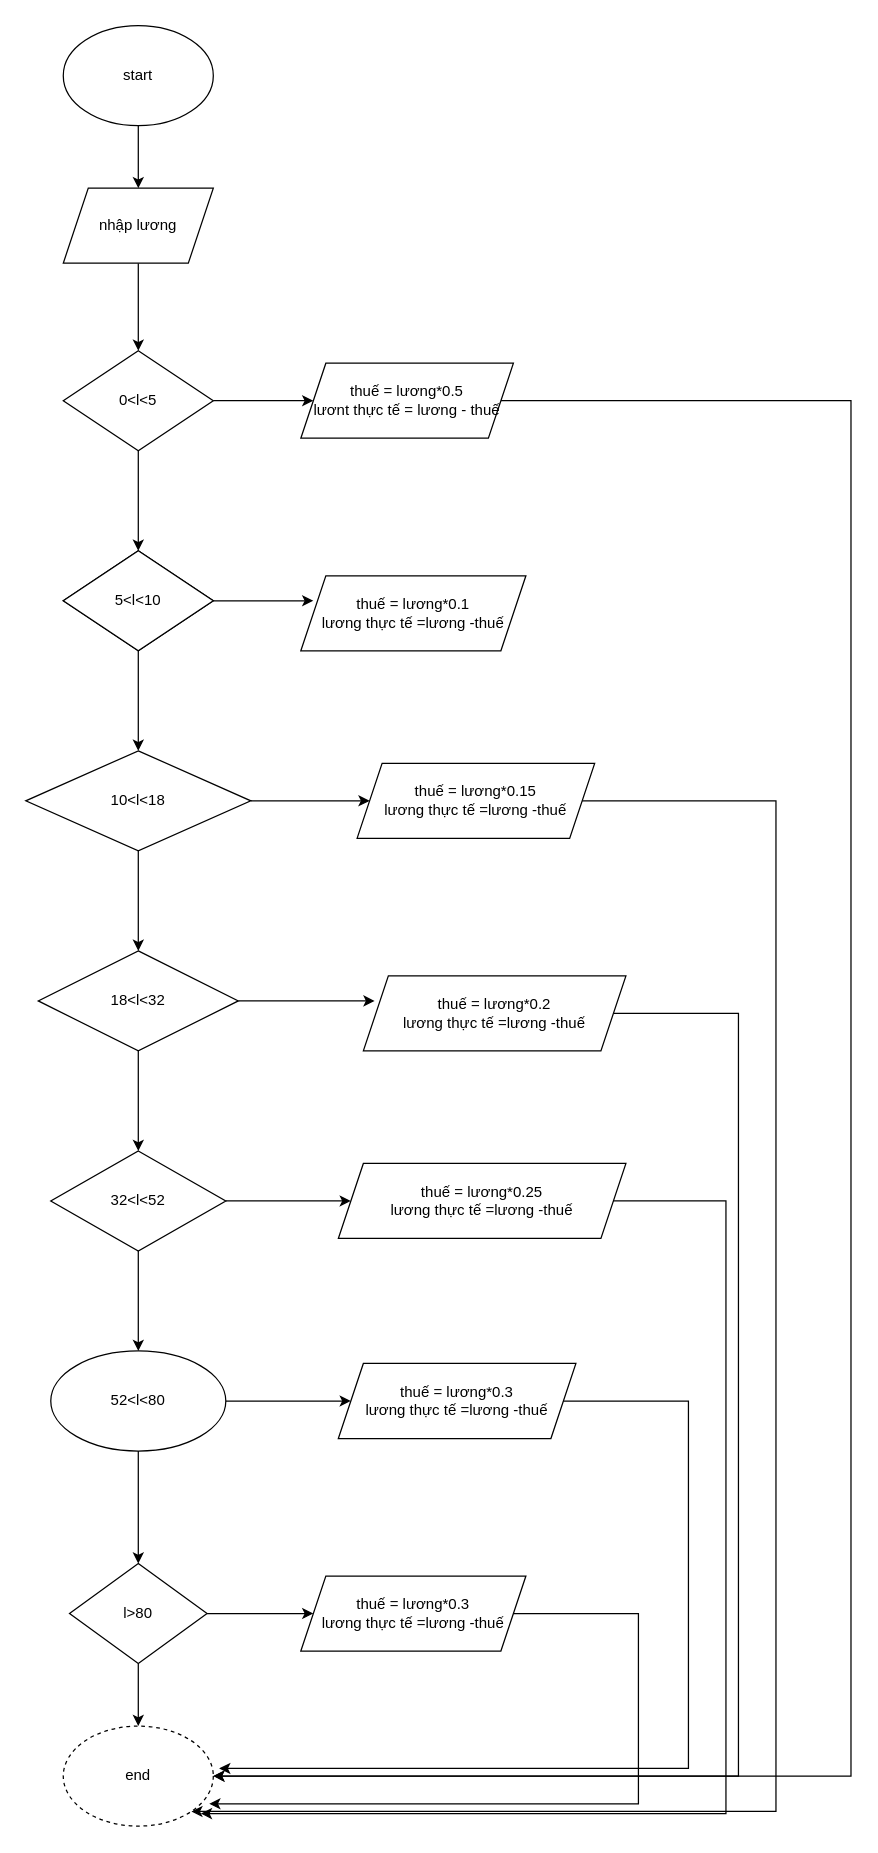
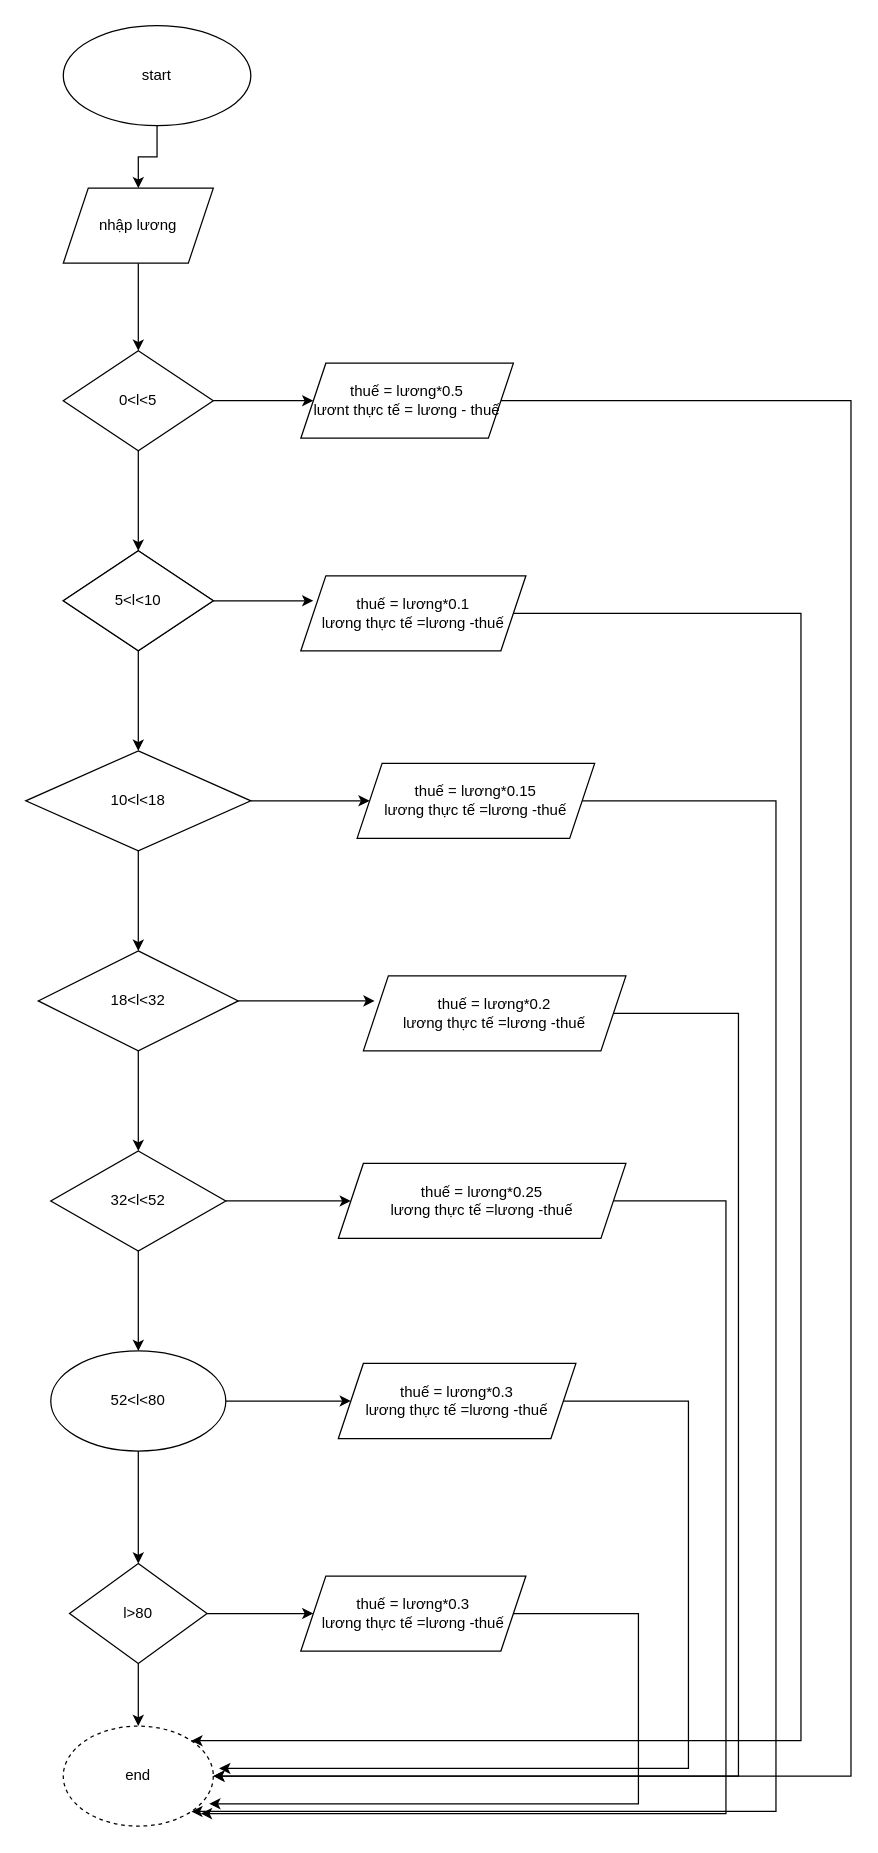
(138, 76) -> (157, 76)
none -> (801, 1333)
